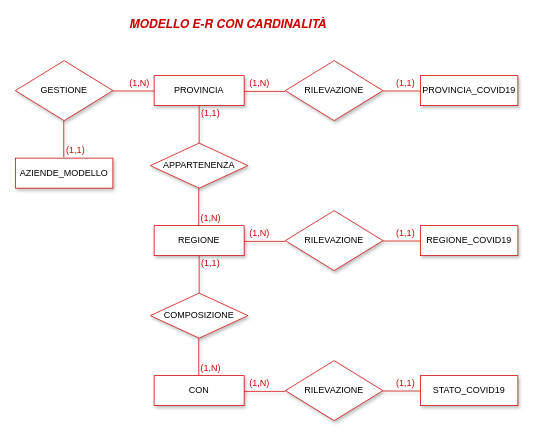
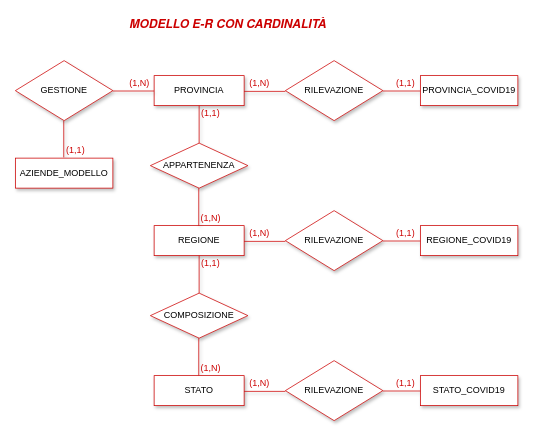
(199, 390) -> (199, 390)
